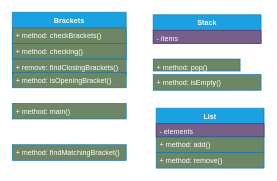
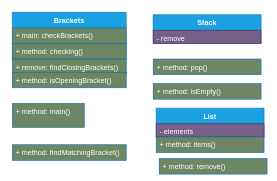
(63, 36) -> (58, 36)
(169, 38) -> (172, 38)
(197, 65) -> (207, 67)
(207, 83) -> (207, 92)
(69, 111) -> (48, 116)
(187, 145) -> (190, 145)
(210, 161) -> (213, 167)
